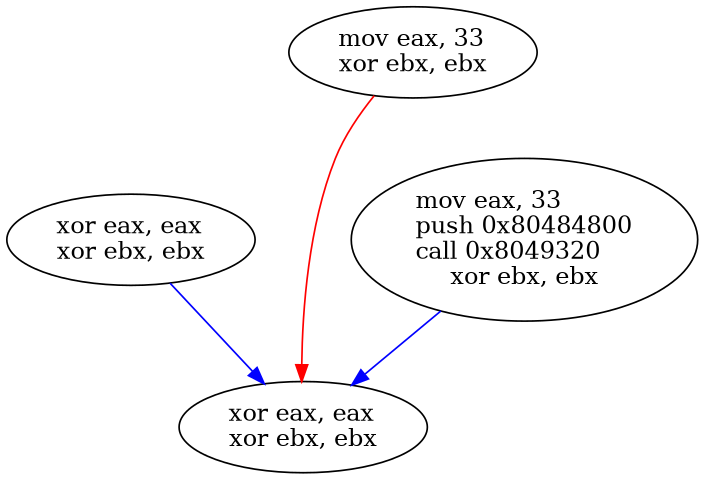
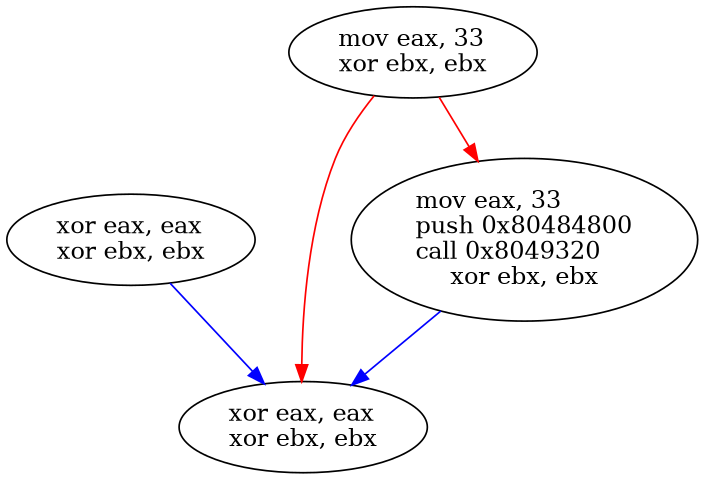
none -> (454, 122)
